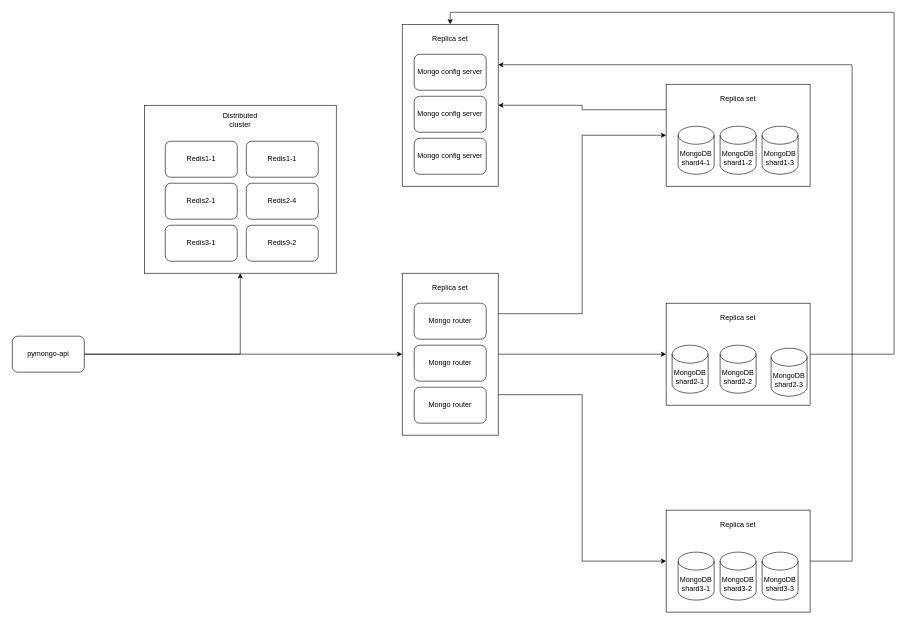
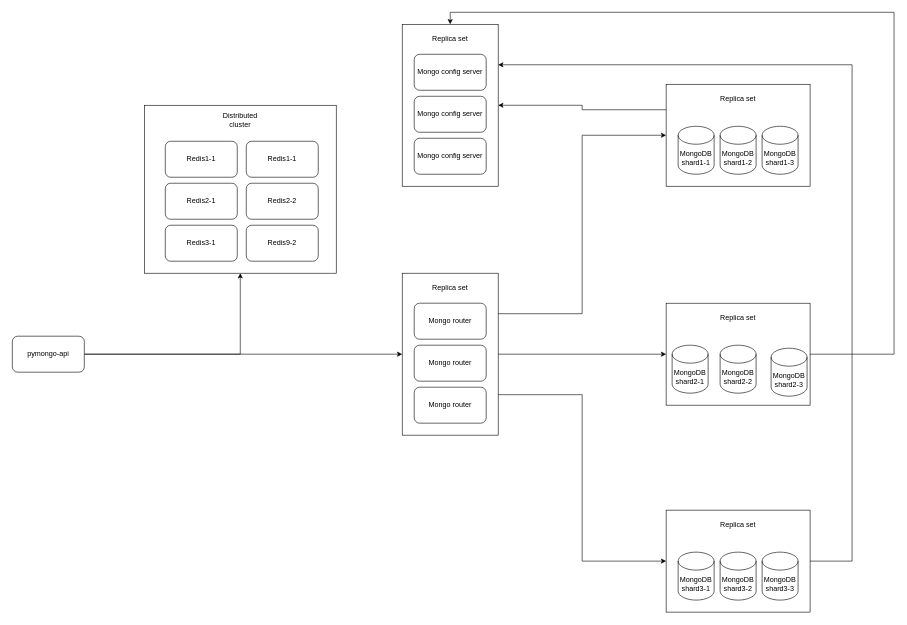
(696, 158) -> (696, 158)
(282, 201) -> (282, 201)
